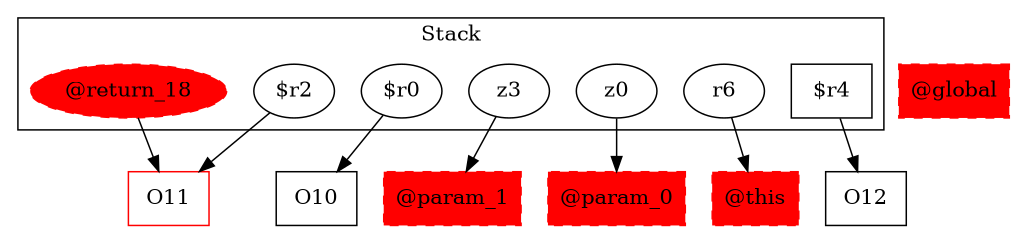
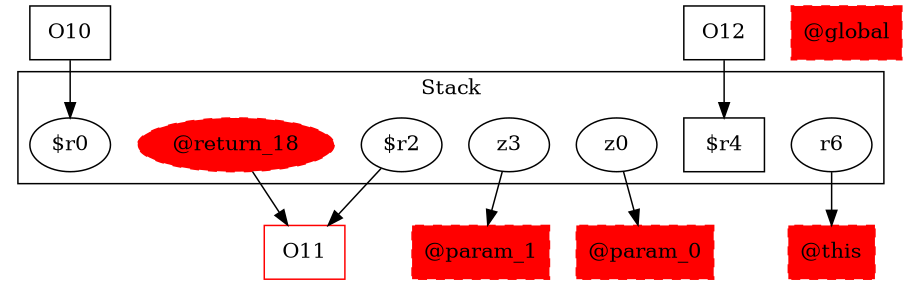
(363, 140) -> (70, 81)
(847, 140) -> (724, 81)
